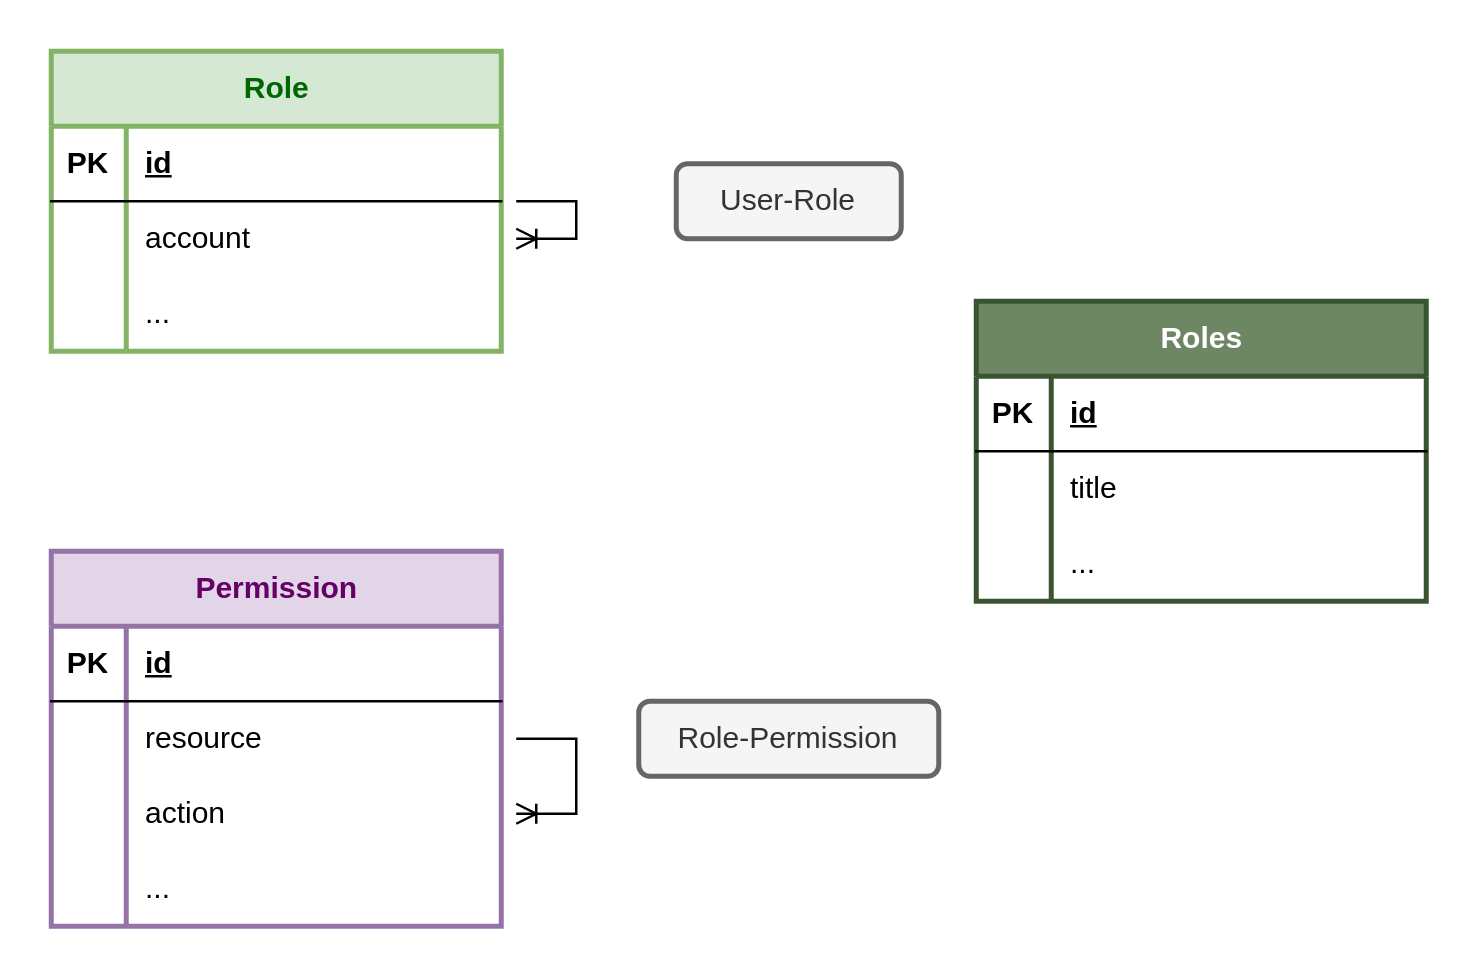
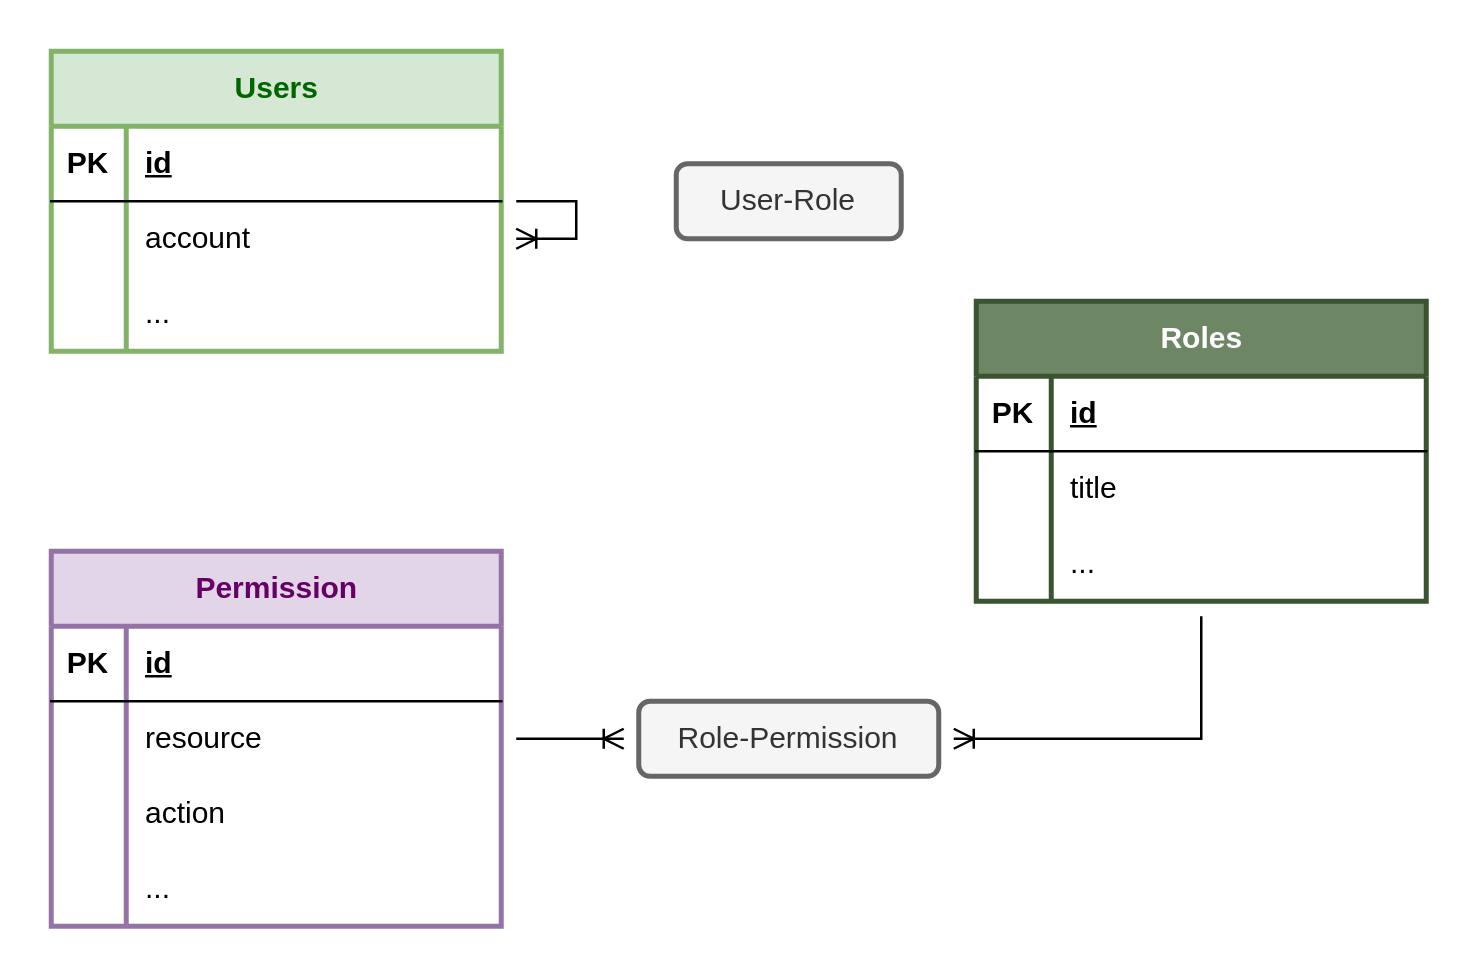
(278, 89) -> (278, 89)
none -> (1139, 739)
(576, 805) -> (598, 739)
